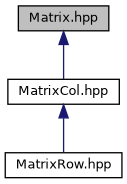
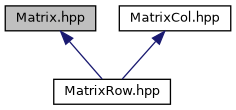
(64, 62) -> (86, 60)
